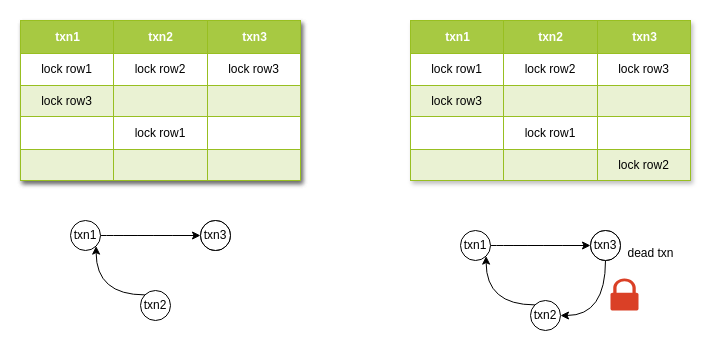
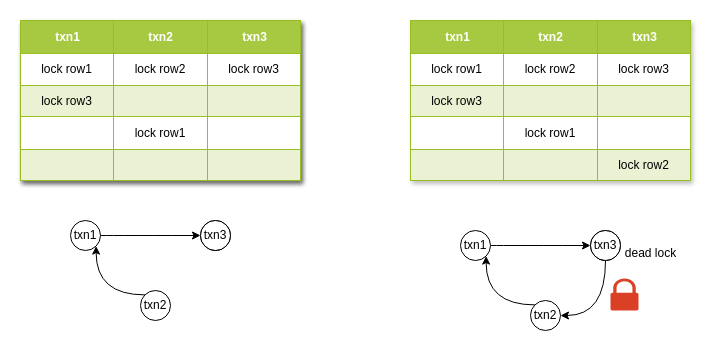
(651, 254) -> (651, 254)
